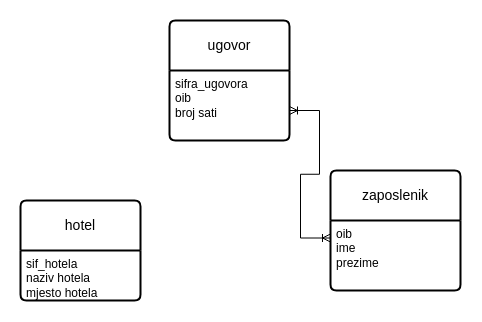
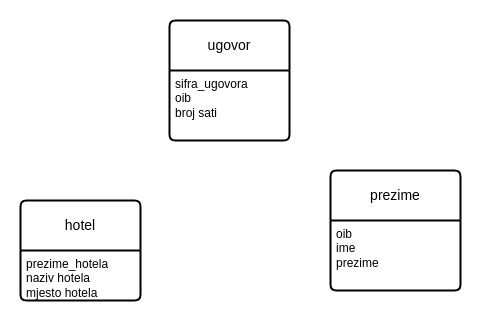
(310, 174) -> none
(396, 196) -> (396, 196)
(67, 279) -> (70, 279)
